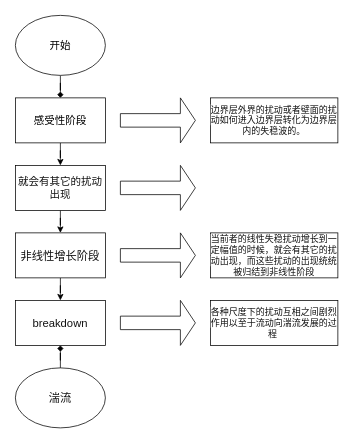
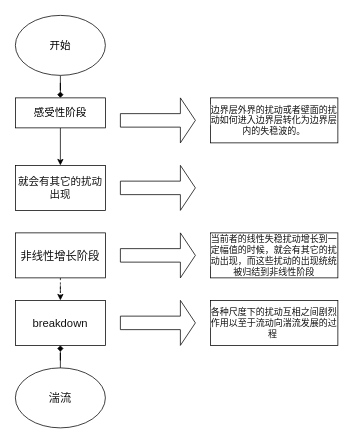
(60, 120) -> (60, 113)
(60, 224) -> none
(60, 293) -> (60, 293)
